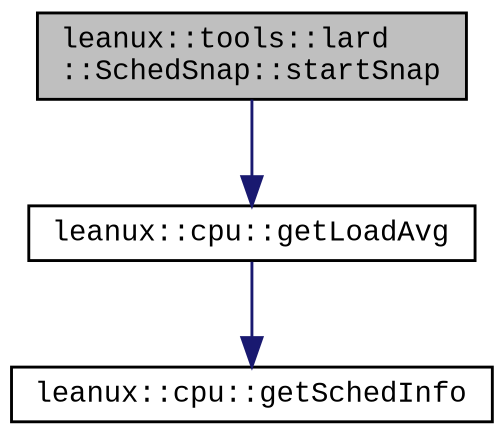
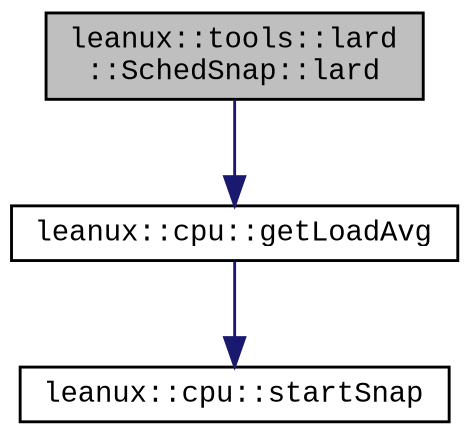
(252, 56) -> (235, 56)
(252, 394) -> (235, 394)
